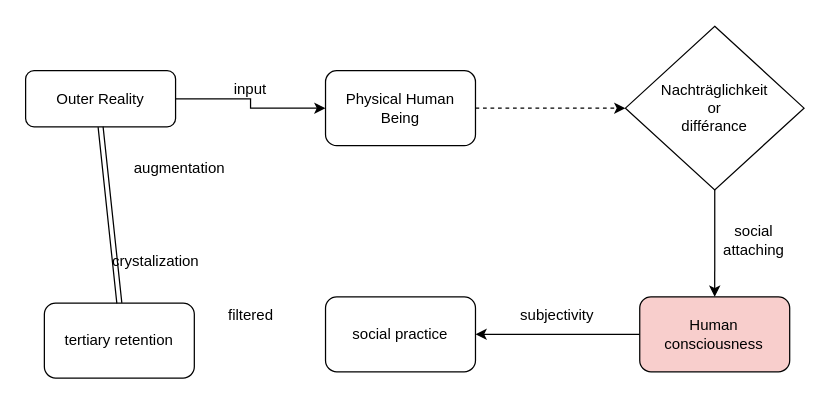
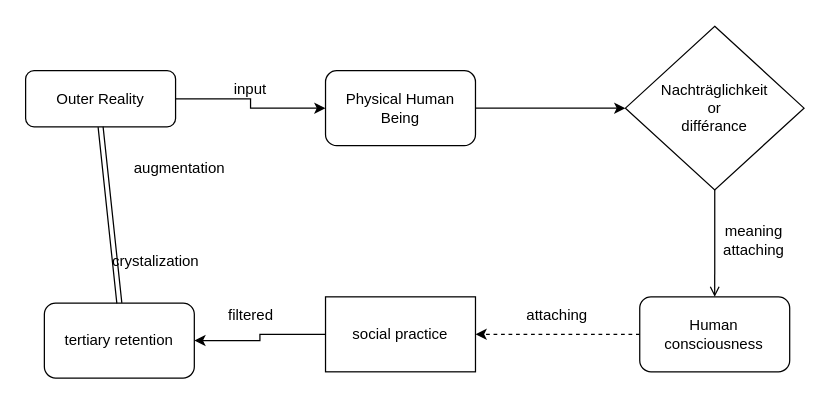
(547, 108) -> (547, 108)
(754, 241) -> (754, 241)
(715, 287) -> (715, 289)
(558, 316) -> (558, 316)
none -> (261, 334)
(401, 334) -> (401, 334)
(561, 334) -> (561, 334)
(715, 334) -> (715, 334)
